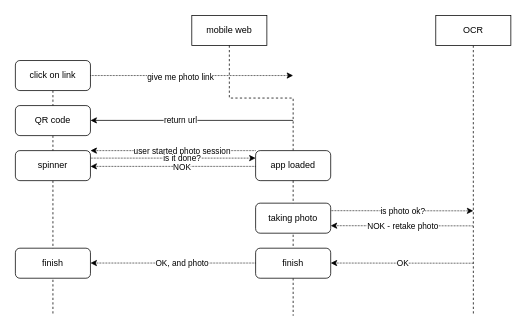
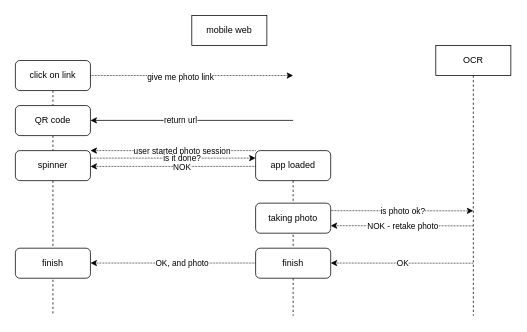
(473, 30) -> (473, 60)
(260, 98) -> none
